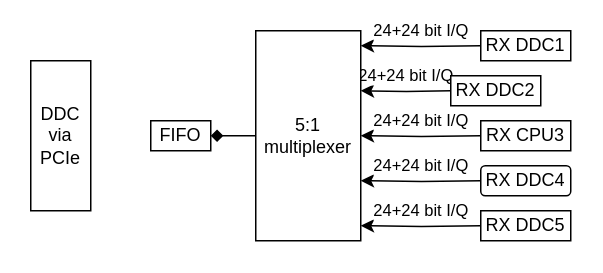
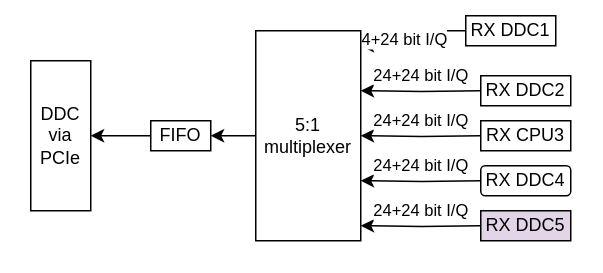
(526, 46) -> (511, 31)
(496, 91) -> (526, 91)
none -> (126, 136)
(223, 136) -> (222, 136)
(526, 226) -> (526, 226)
